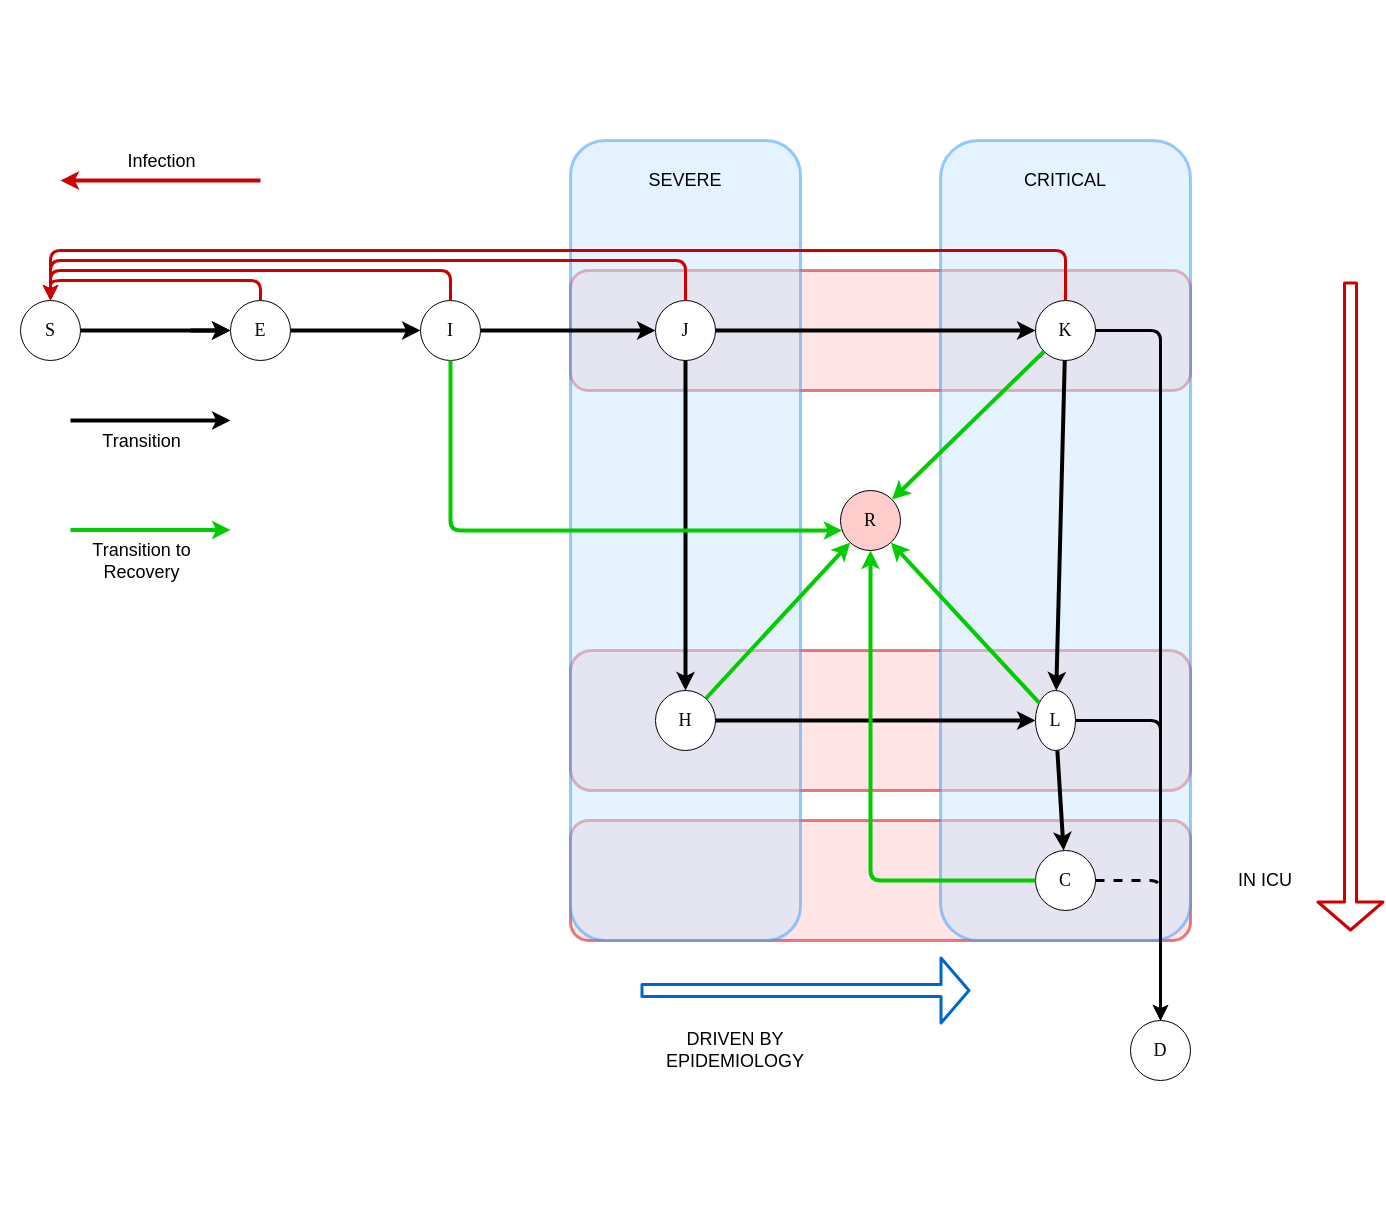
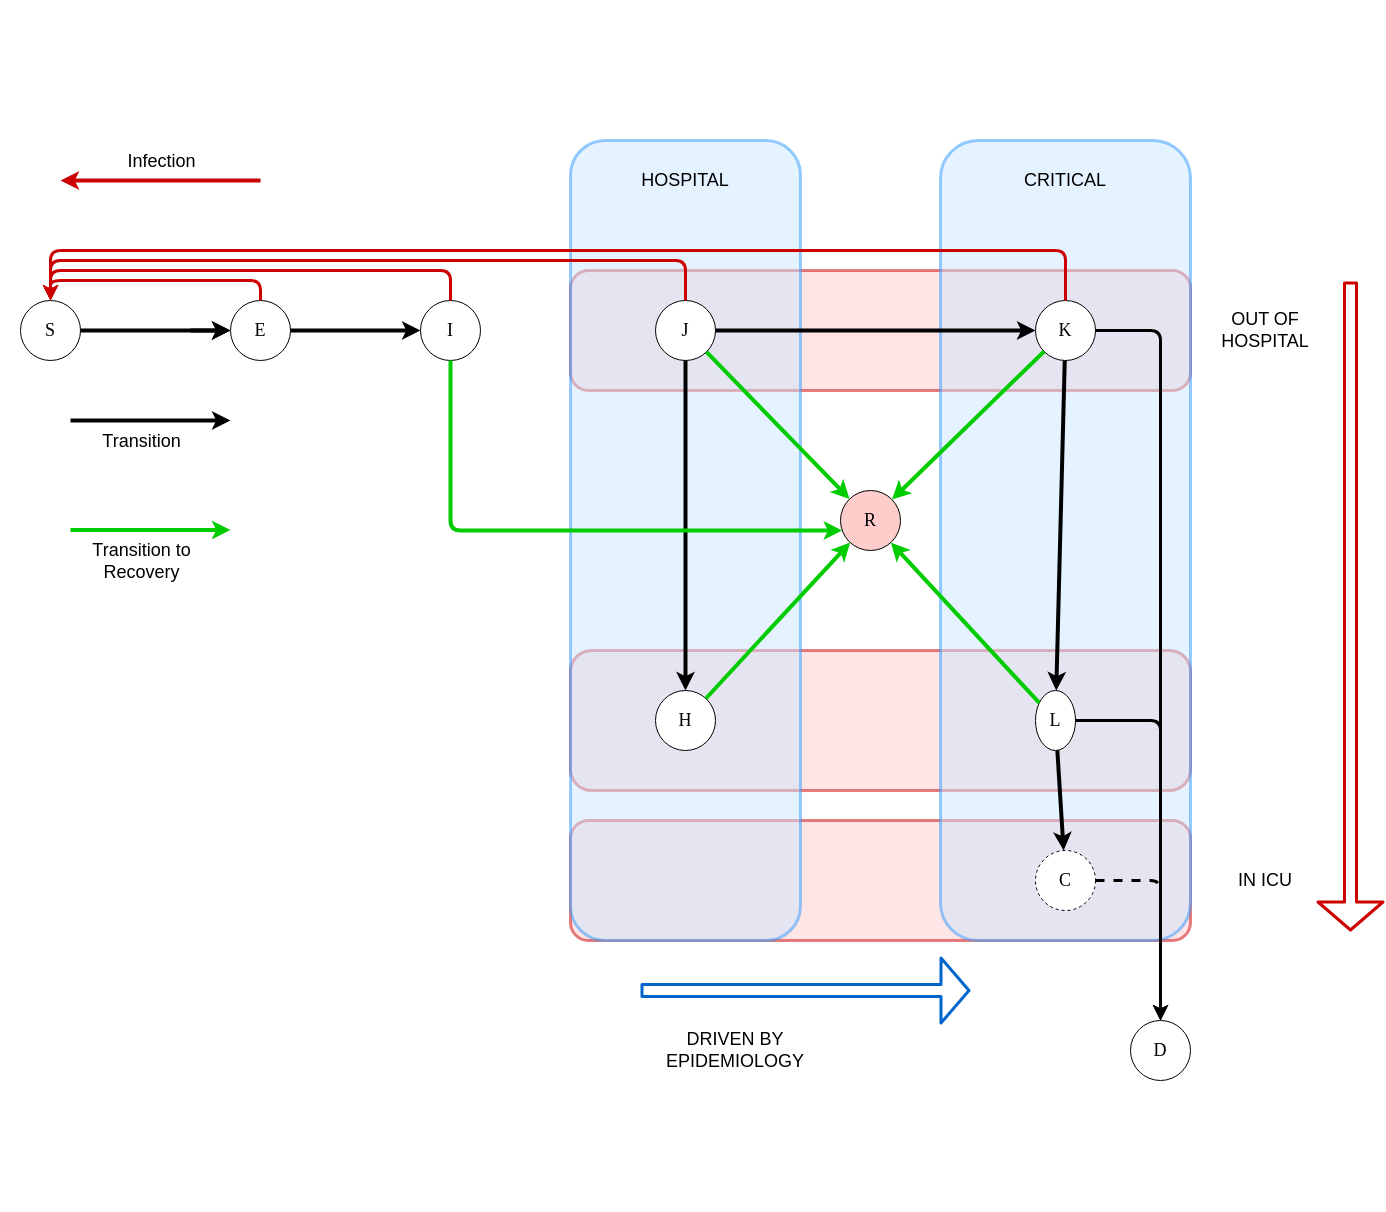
(686, 181) -> (686, 181)
(562, 331) -> none
none -> (1266, 331)
none -> (773, 421)
(868, 721) -> none
(871, 799) -> none
(1066, 881) -> (1066, 881)
